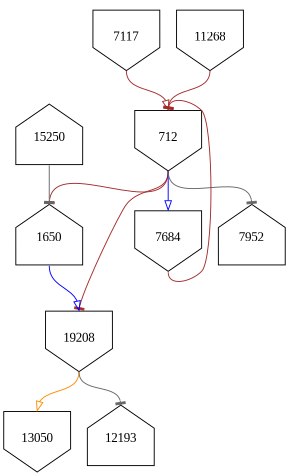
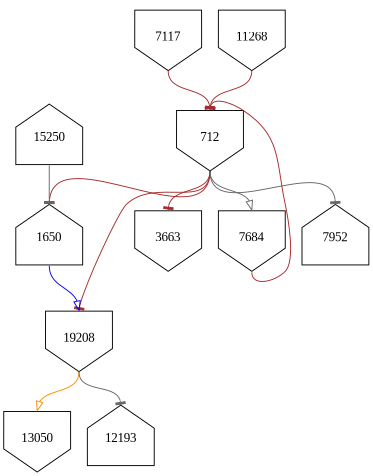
(143, 89) -> (187, 89)
(168, 189) -> (226, 189)
none -> (168, 238)
